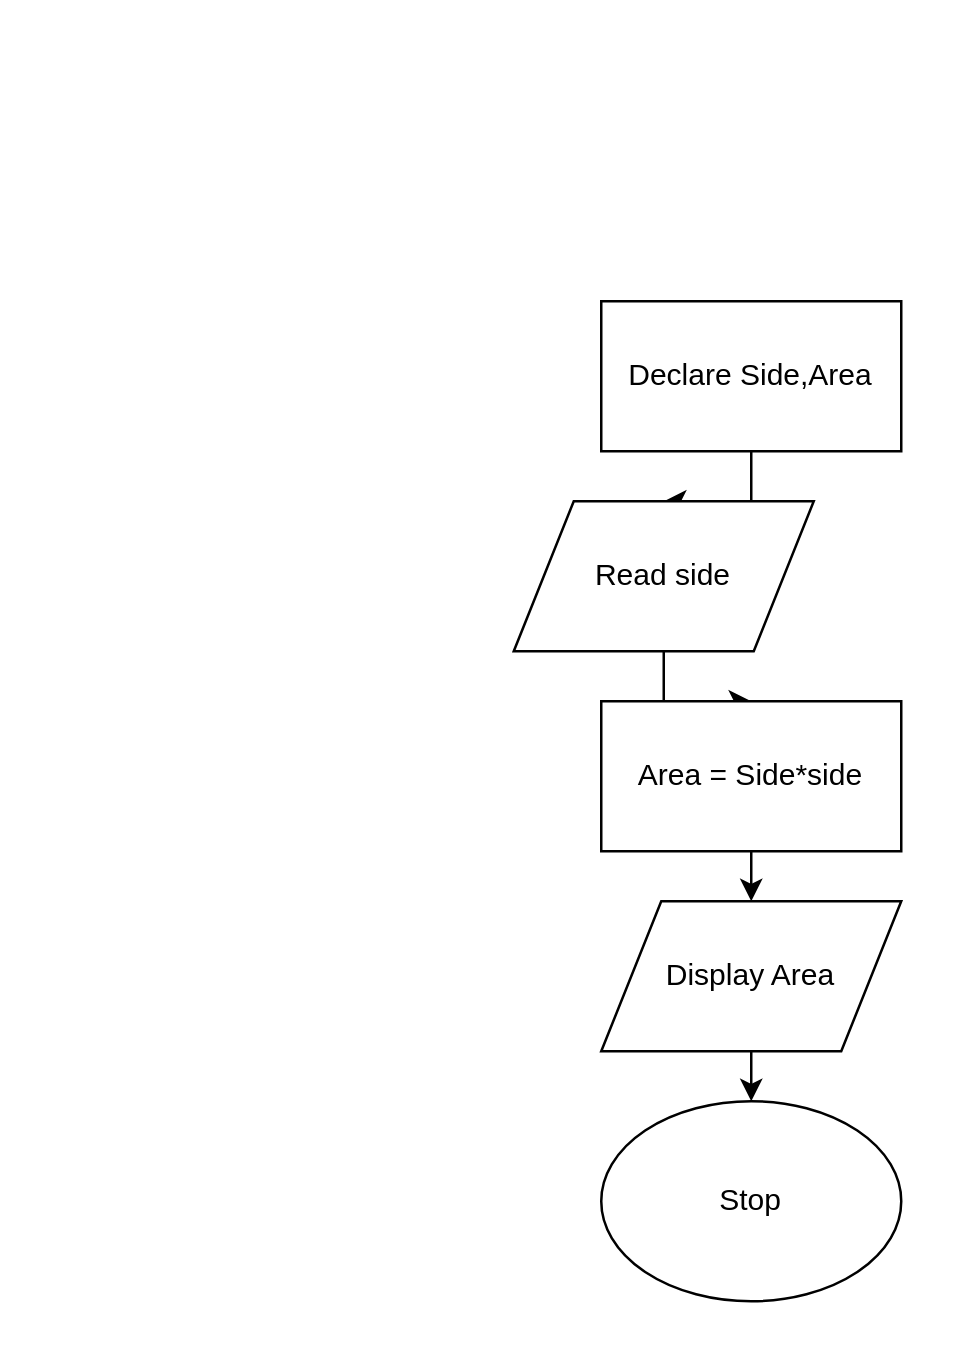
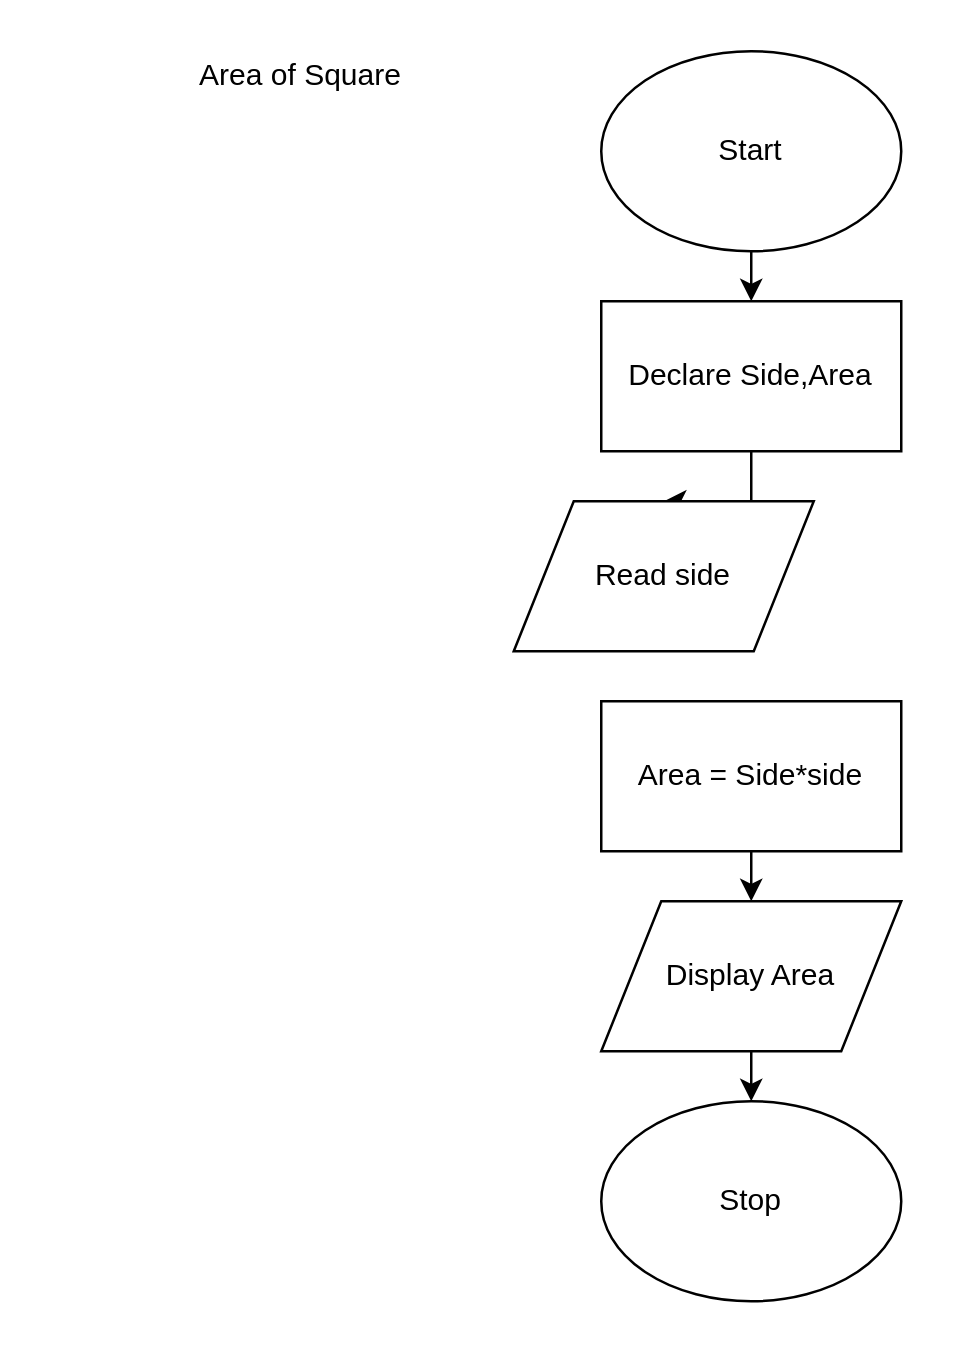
none -> (301, 76)
none -> (751, 151)
none -> (751, 268)
(664, 677) -> none
